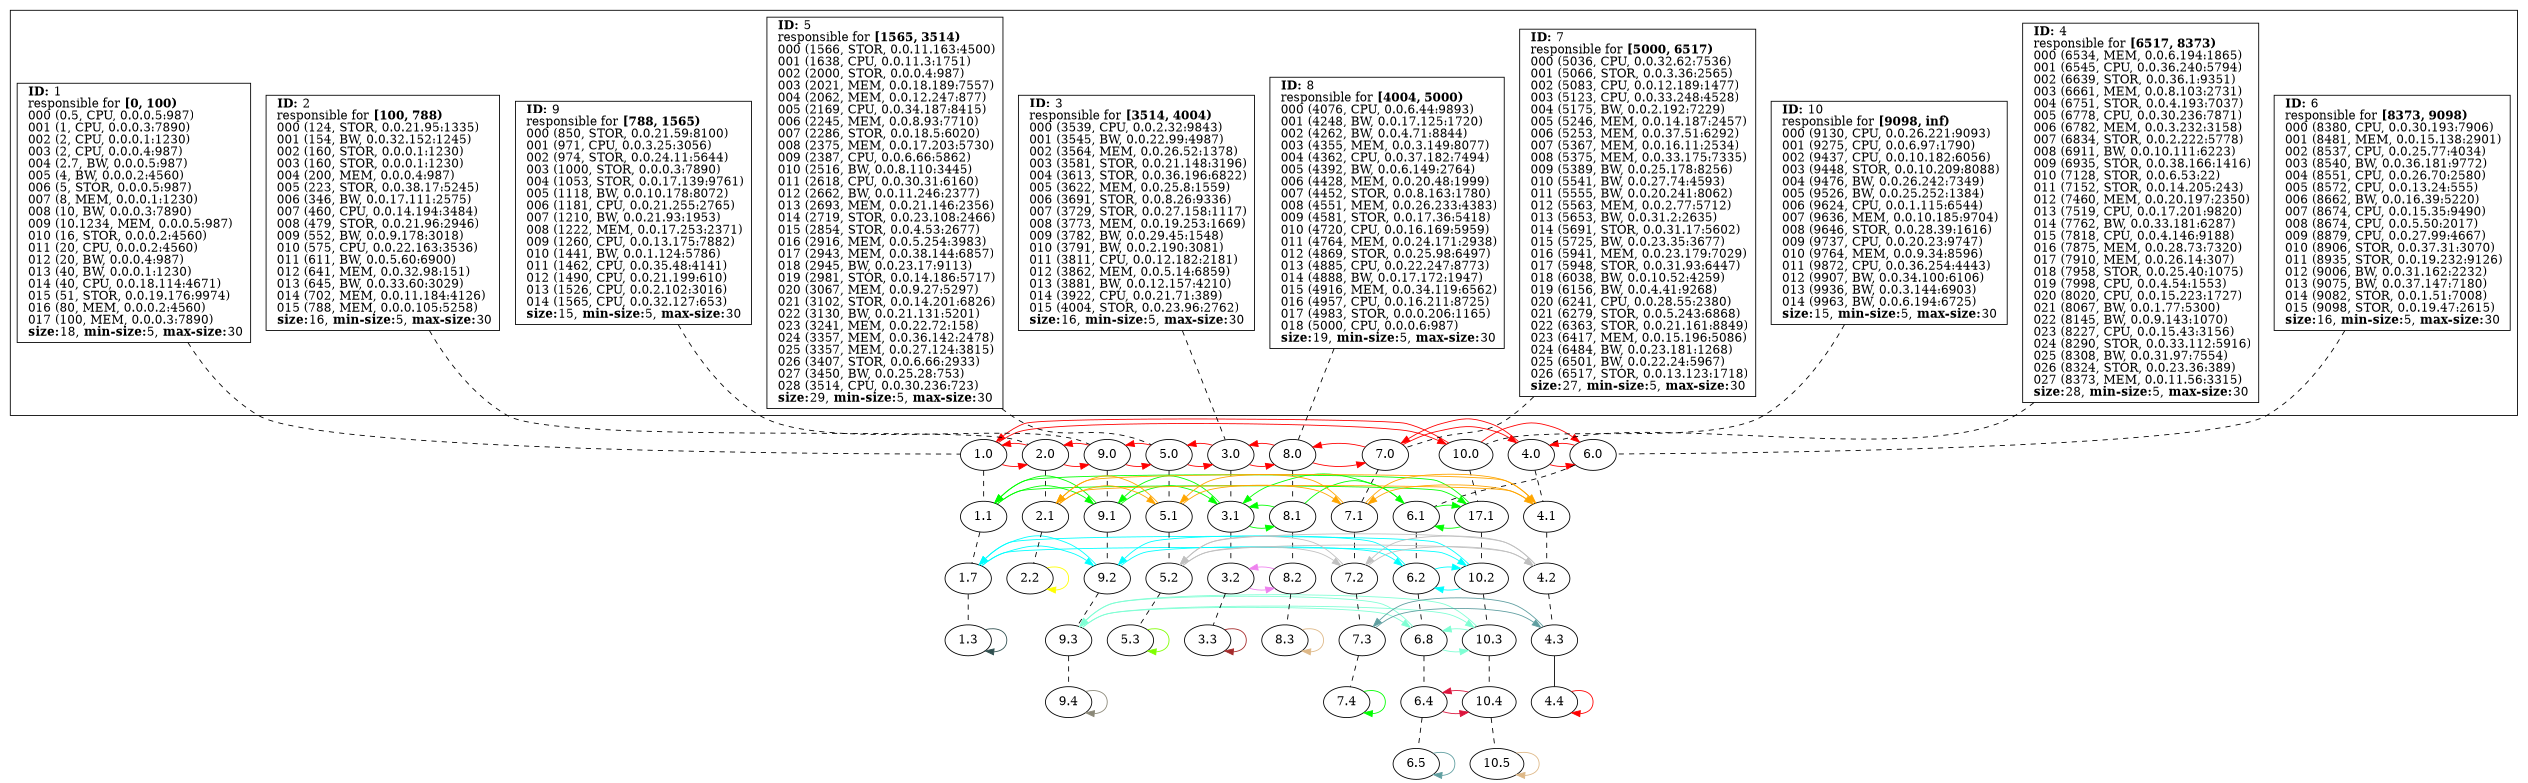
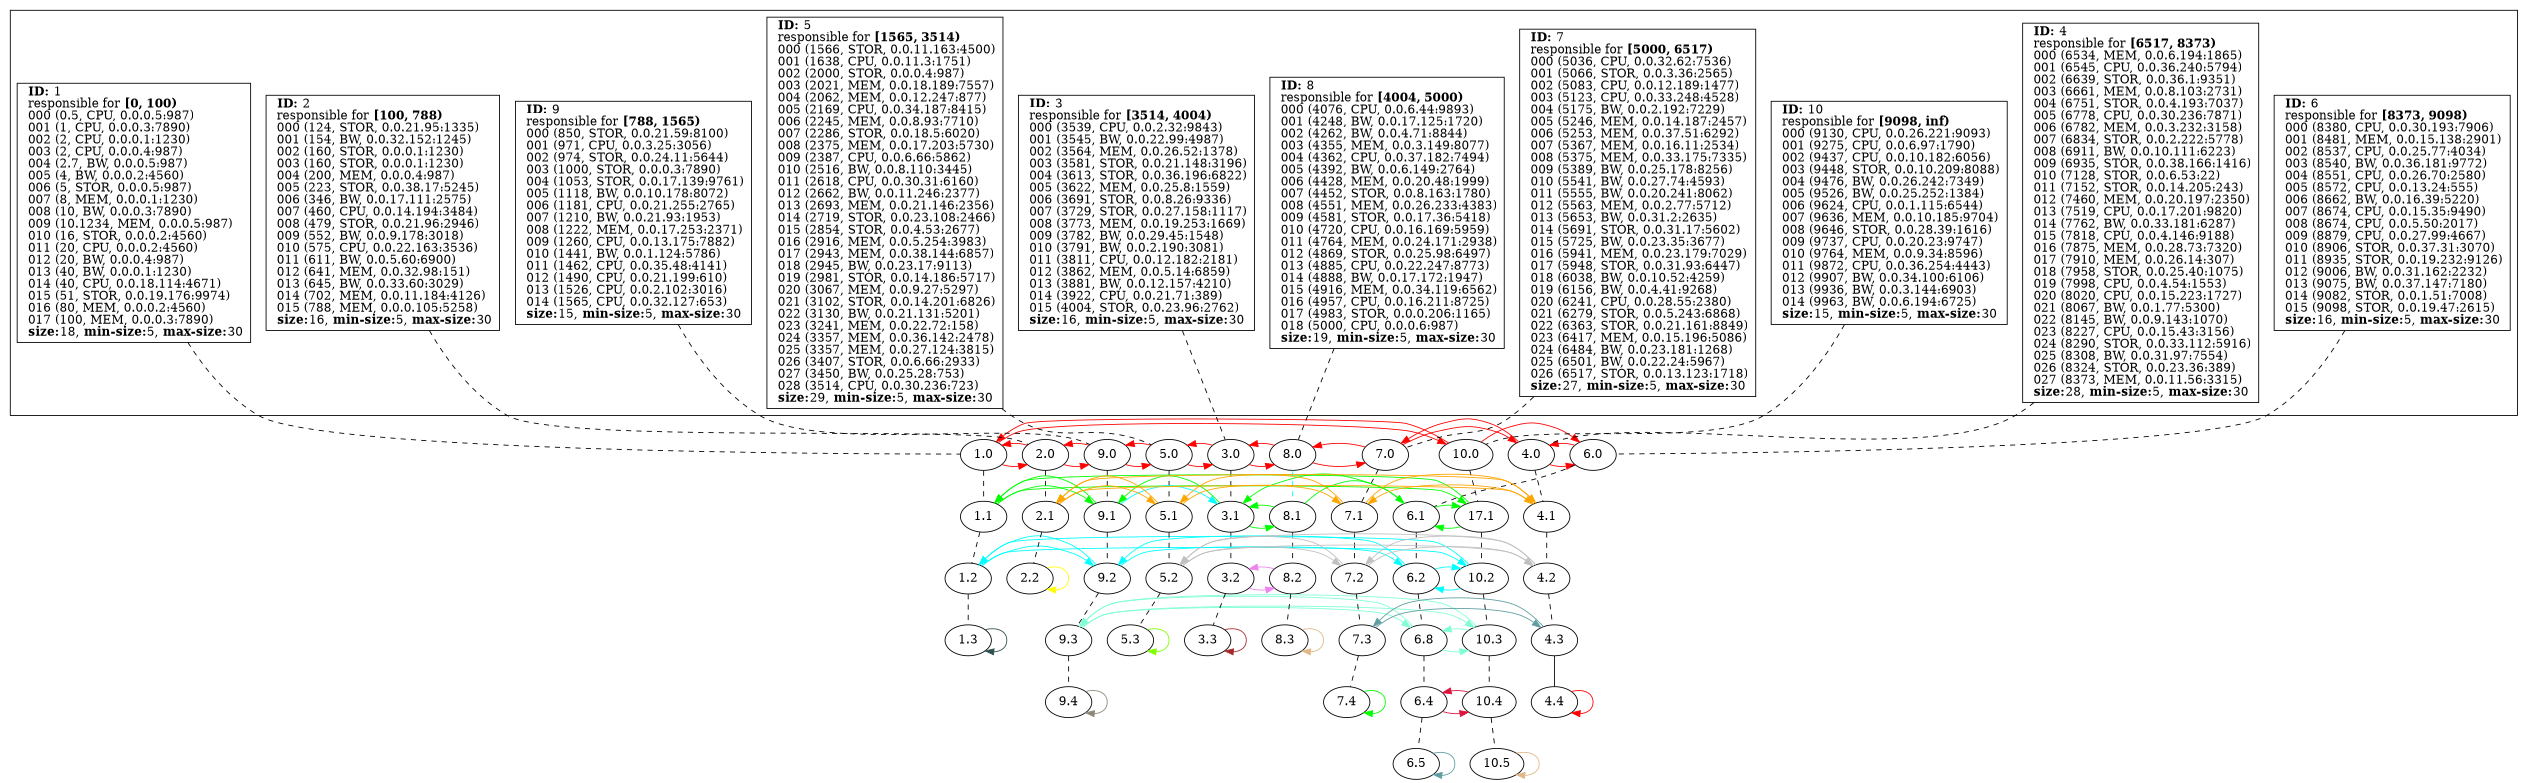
(1165, 486) -> (1165, 486)
(1293, 492) -> (1293, 492)
(968, 579) -> (968, 579)
